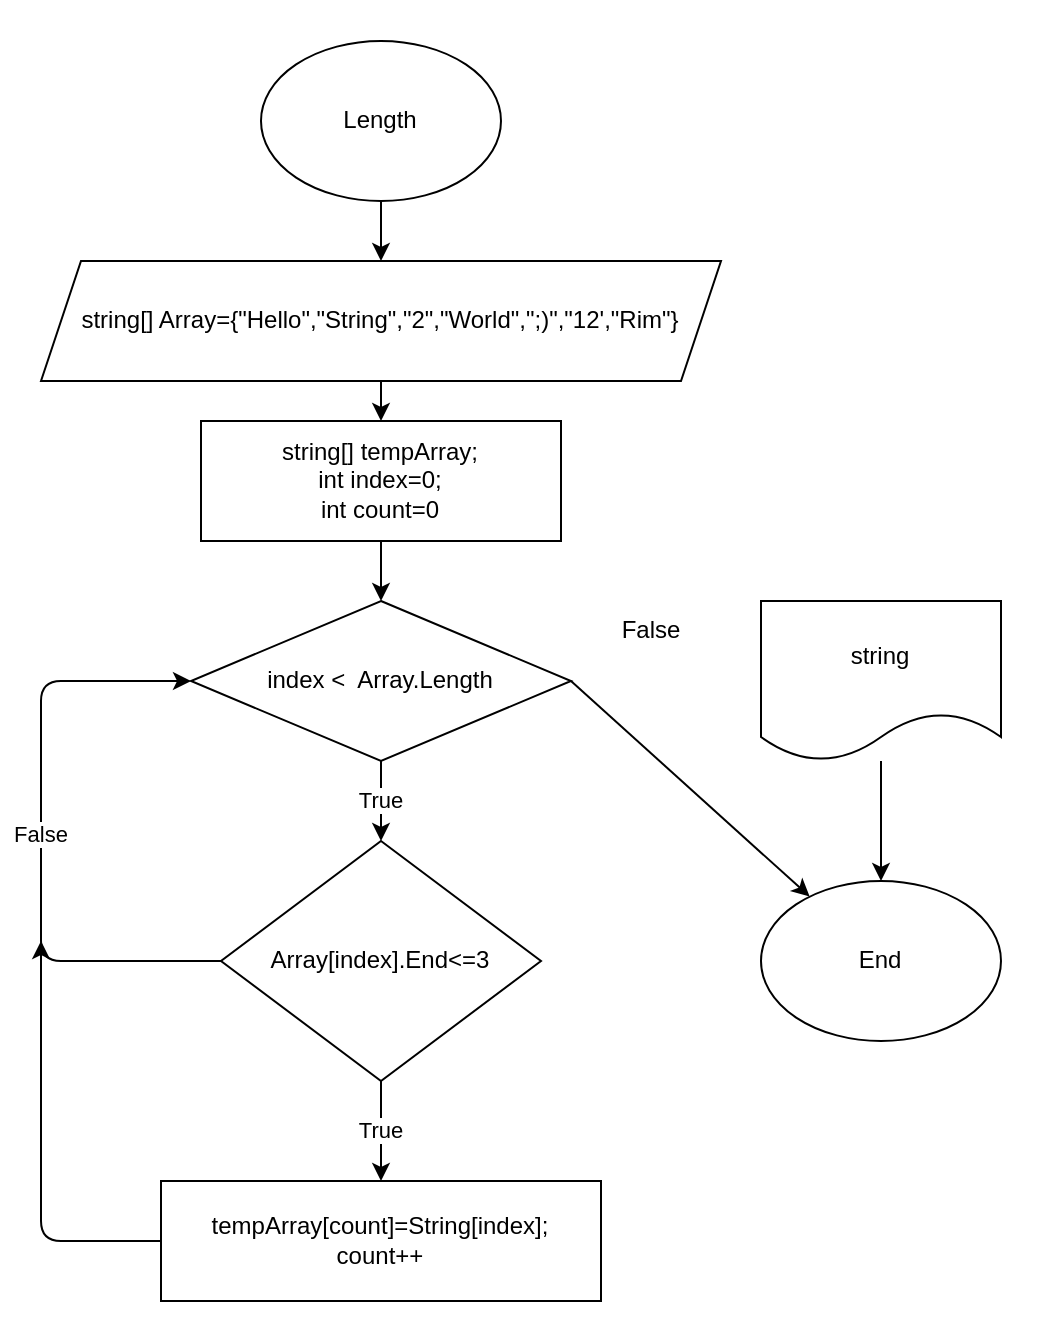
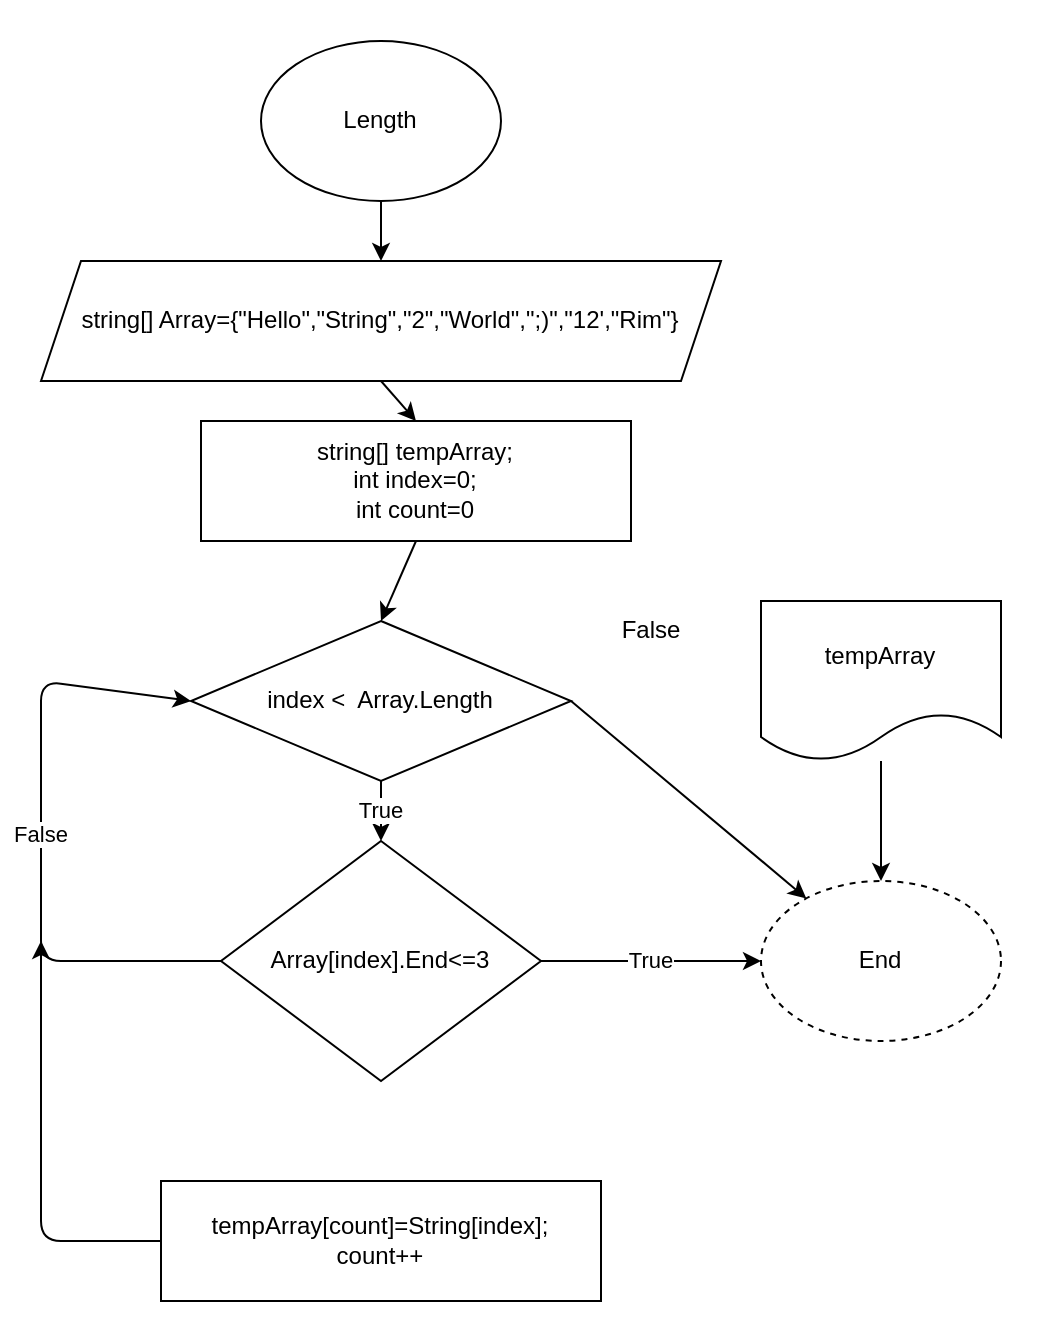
(381, 481) -> (416, 481)
(881, 657) -> (881, 657)
(381, 681) -> (381, 701)
(881, 961) -> (881, 961)
(381, 1124) -> (644, 961)
